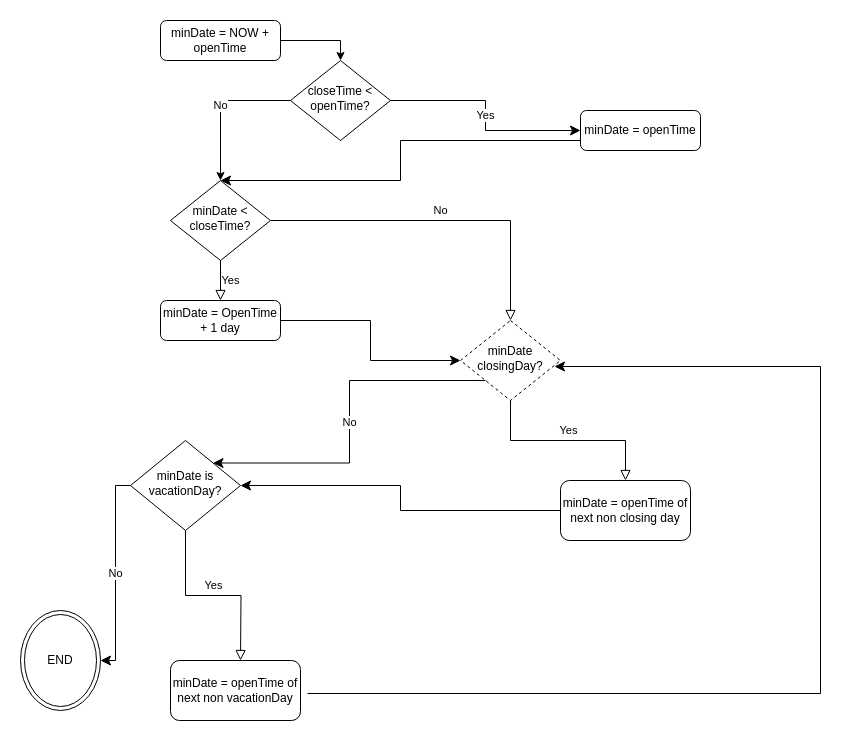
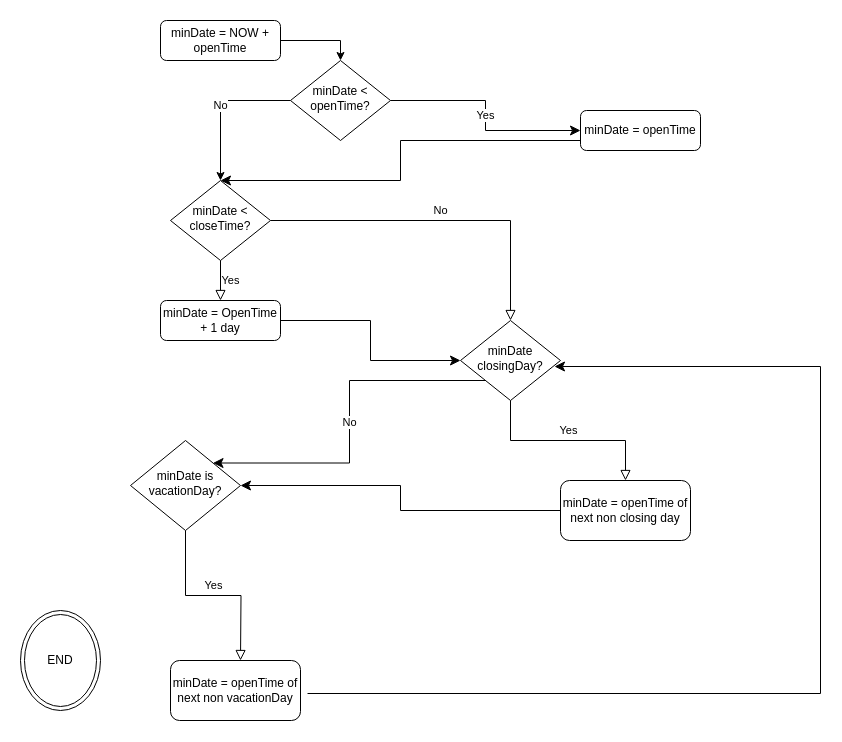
(341, 99) -> (341, 99)
(511, 361) -> (511, 361)
(116, 569) -> none
